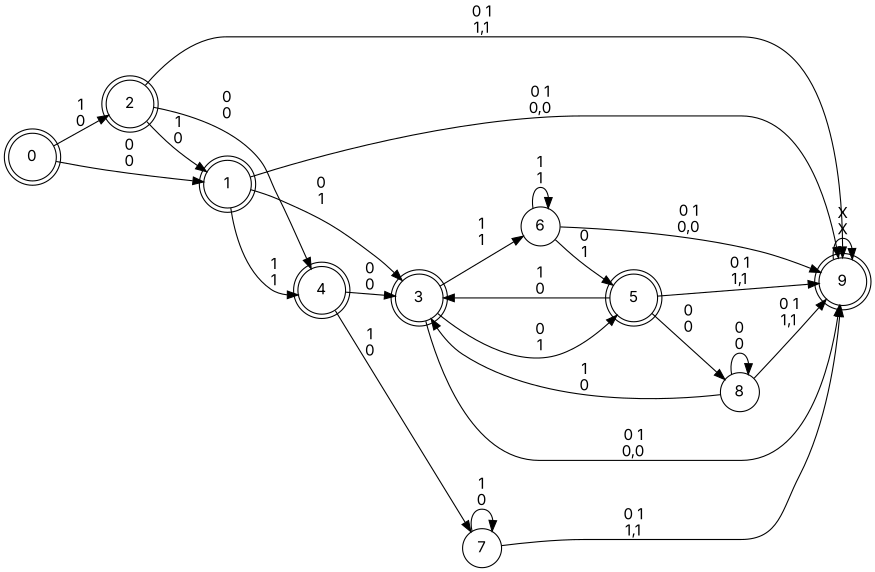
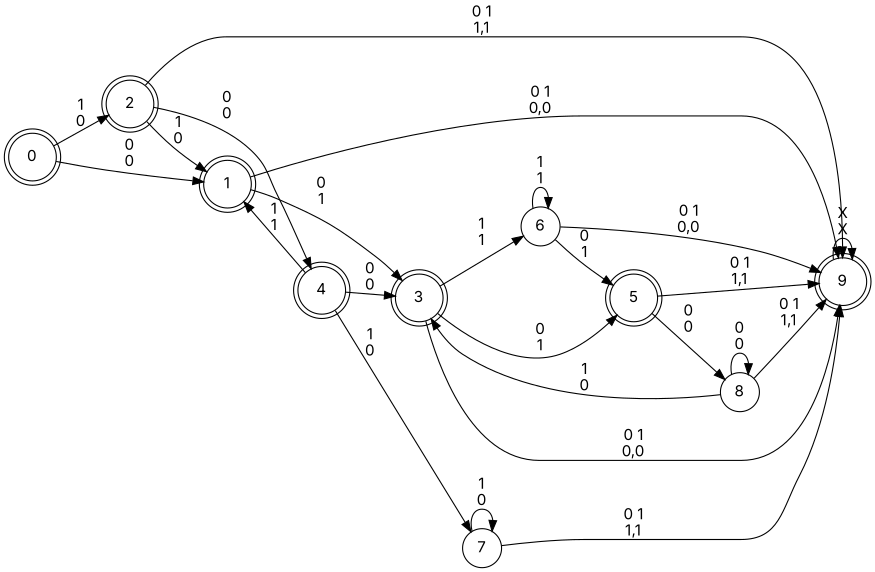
(247, 261) -> (278, 241)
(532, 298) -> none
